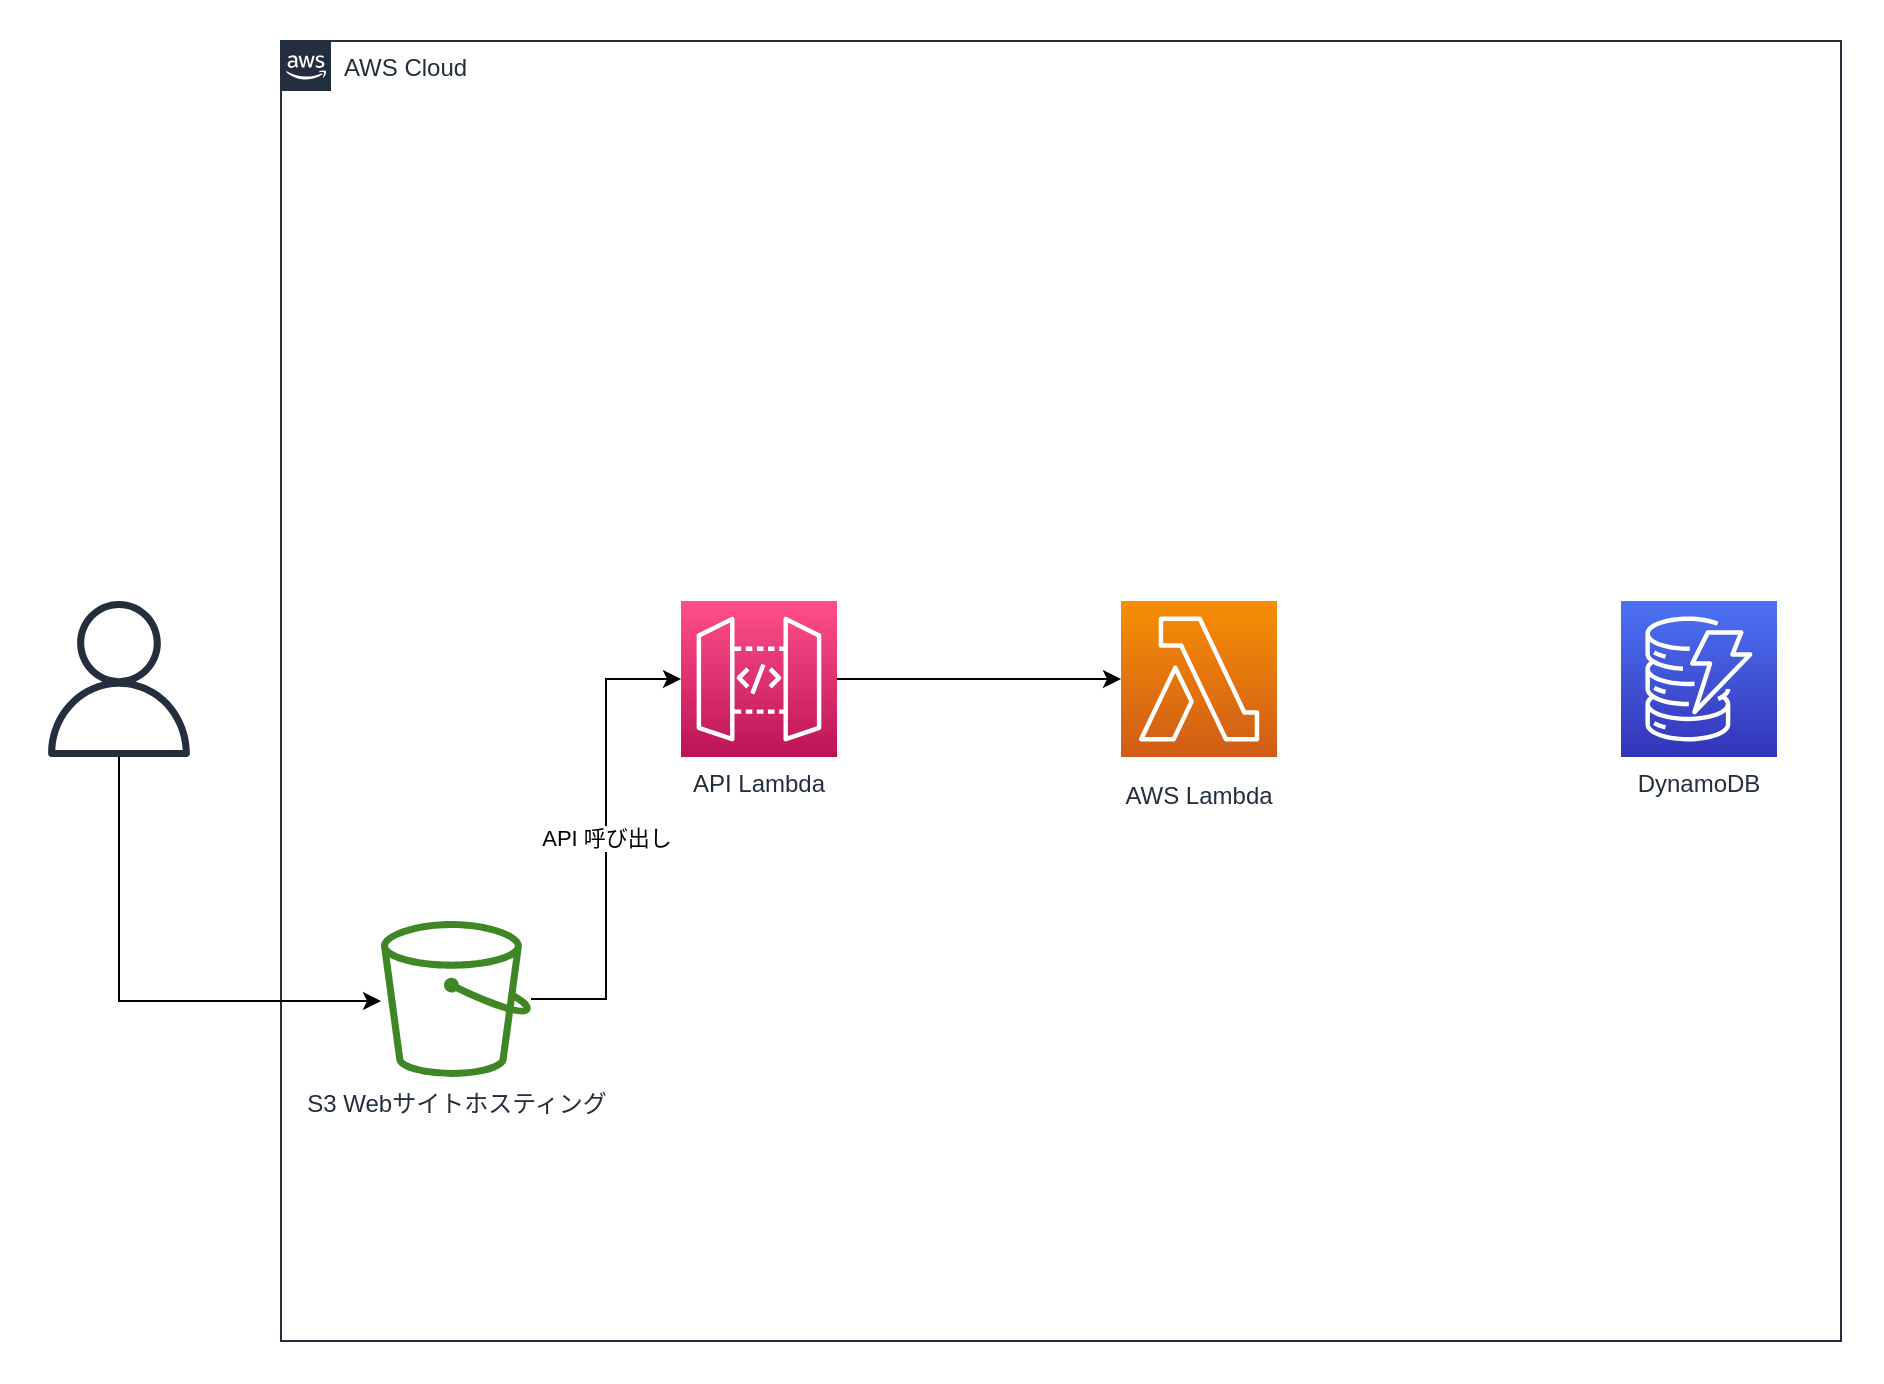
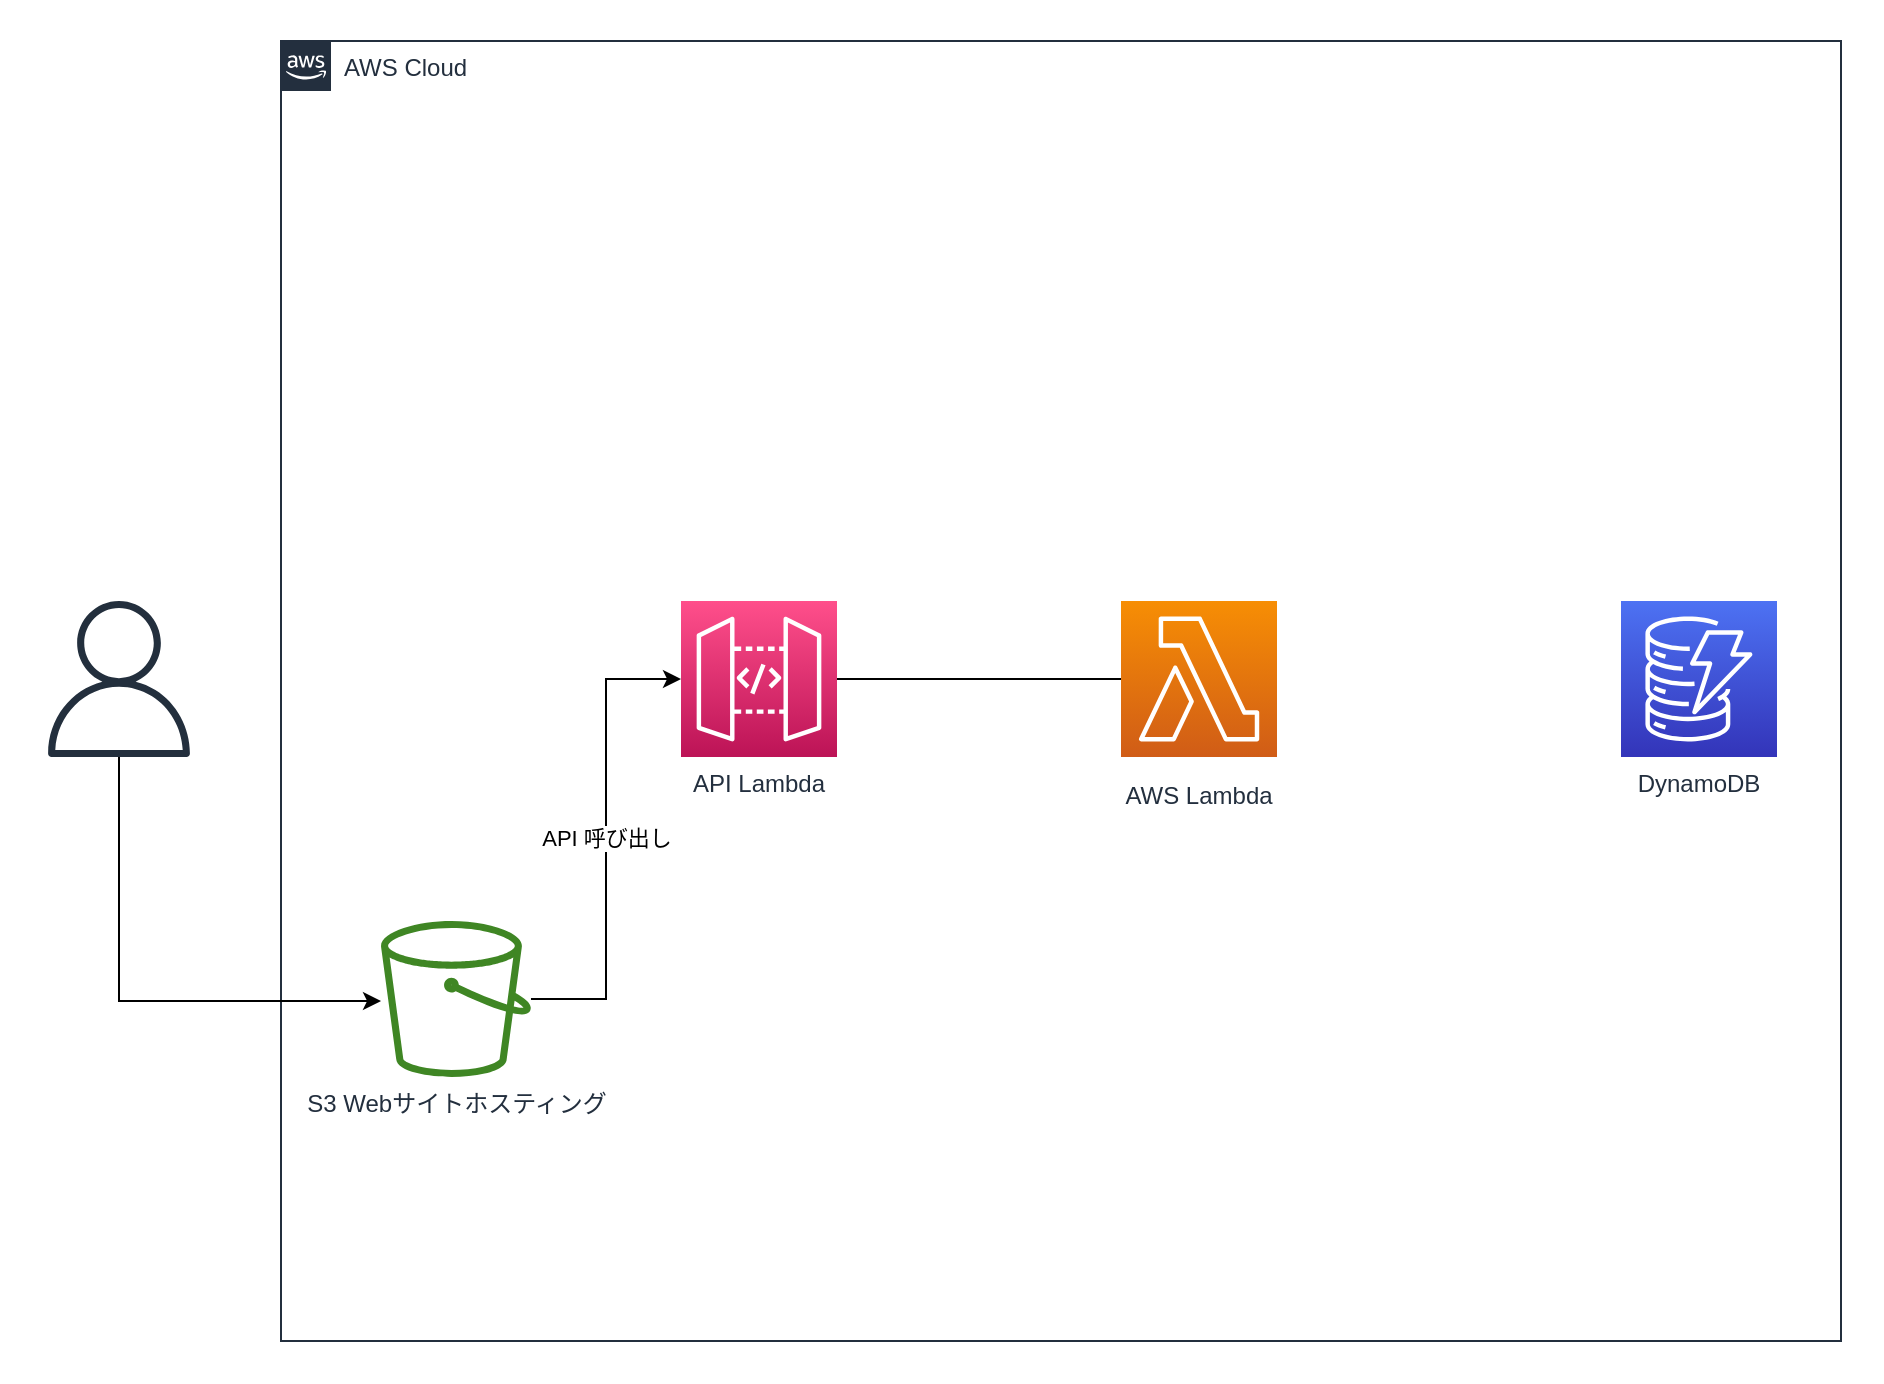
(1106, 679) -> (1112, 679)
